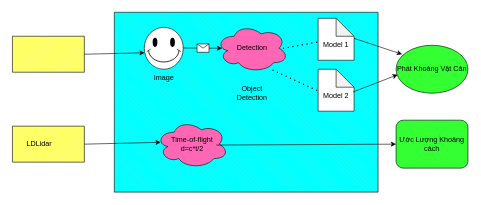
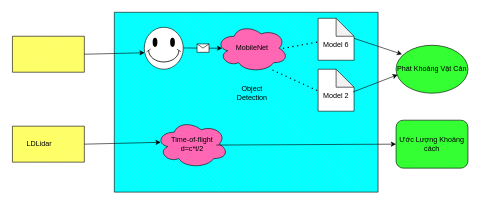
(336, 45) -> (336, 45)
(252, 48) -> (252, 48)
(164, 78) -> none
